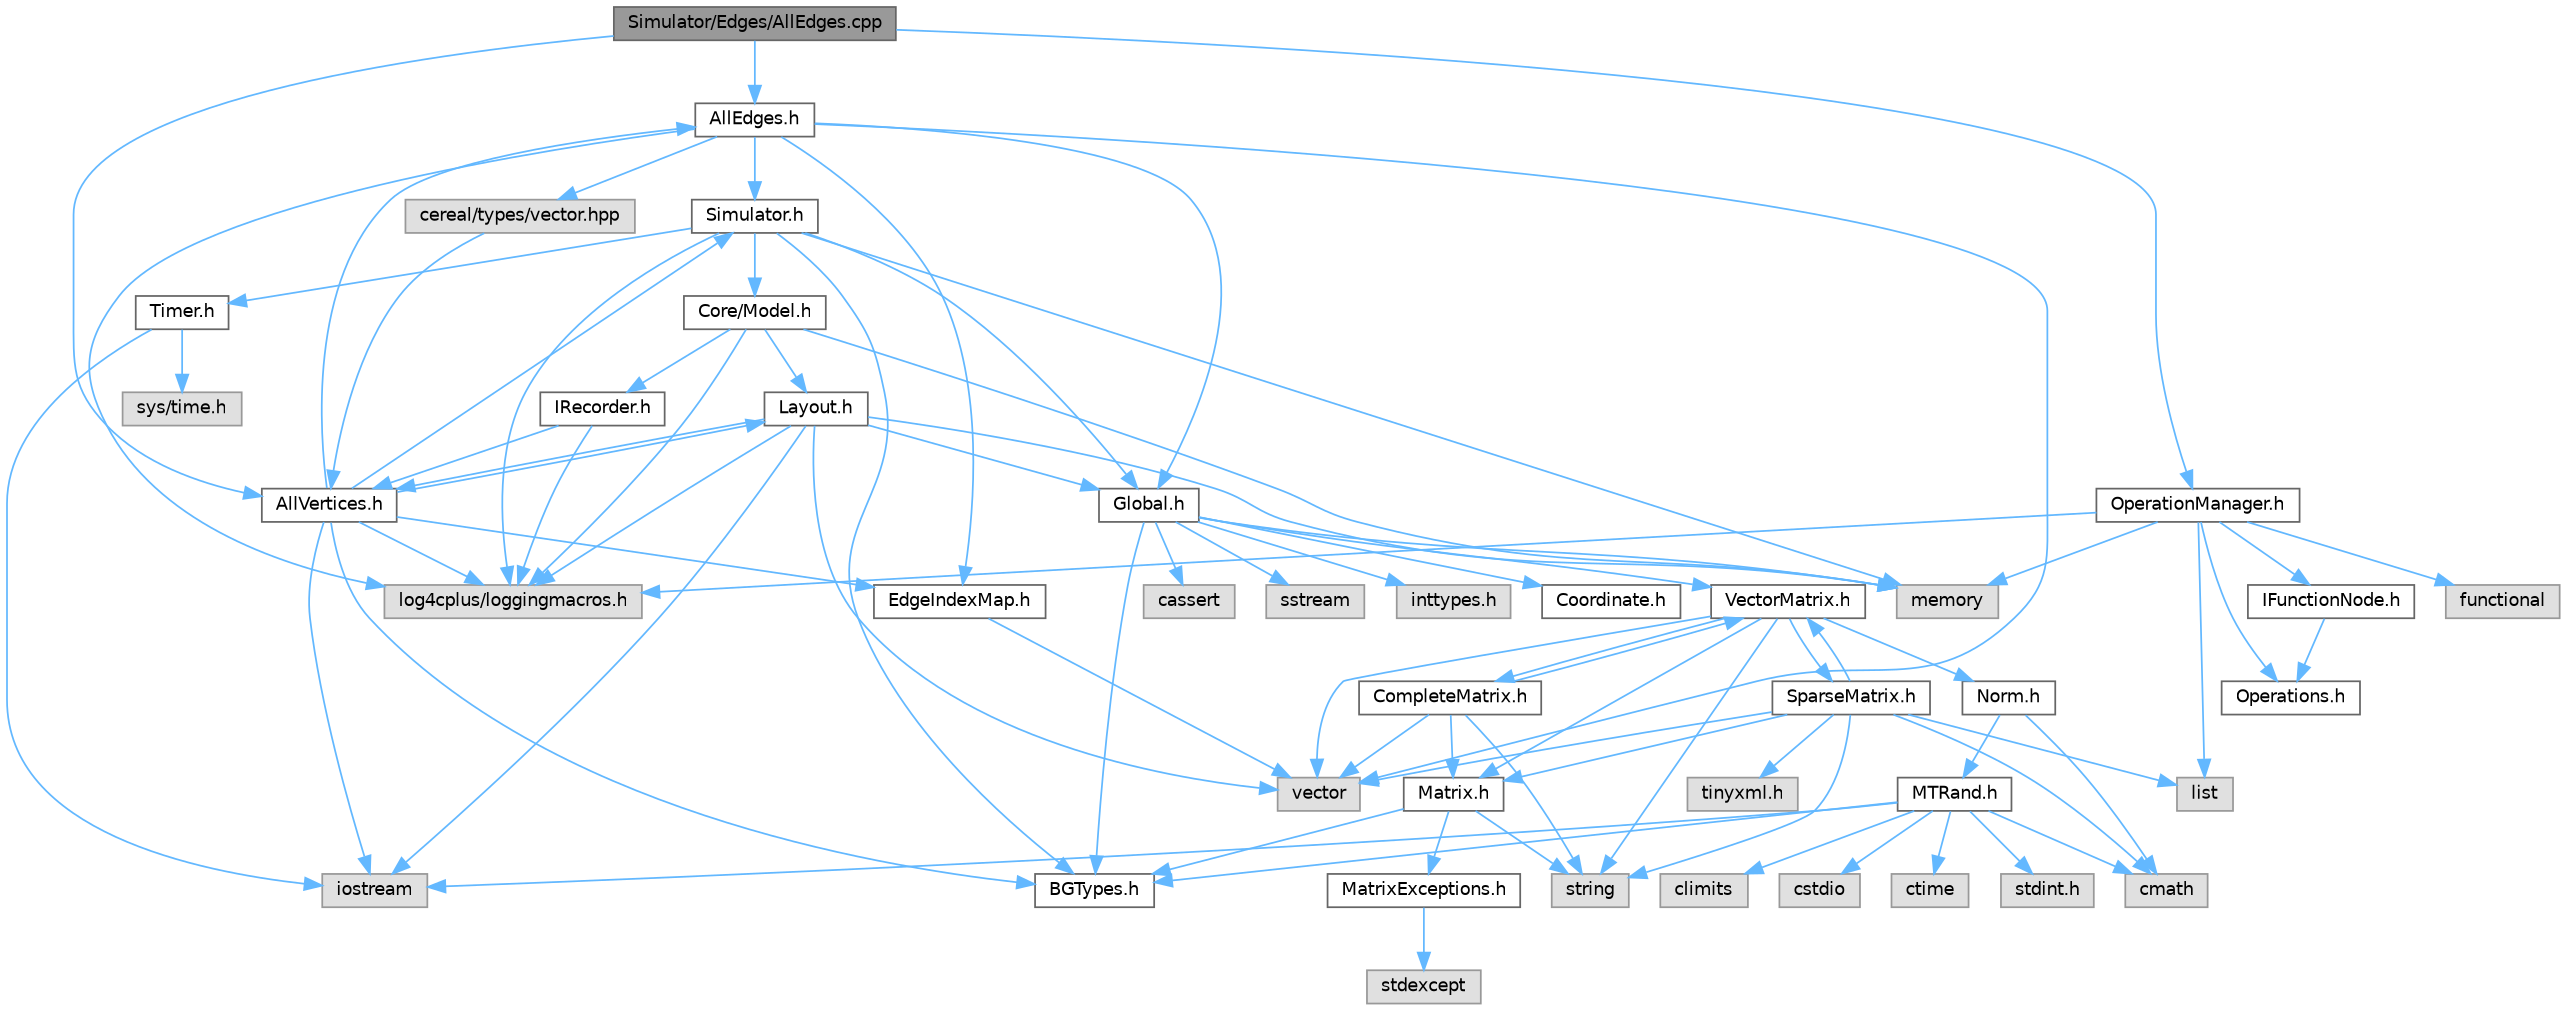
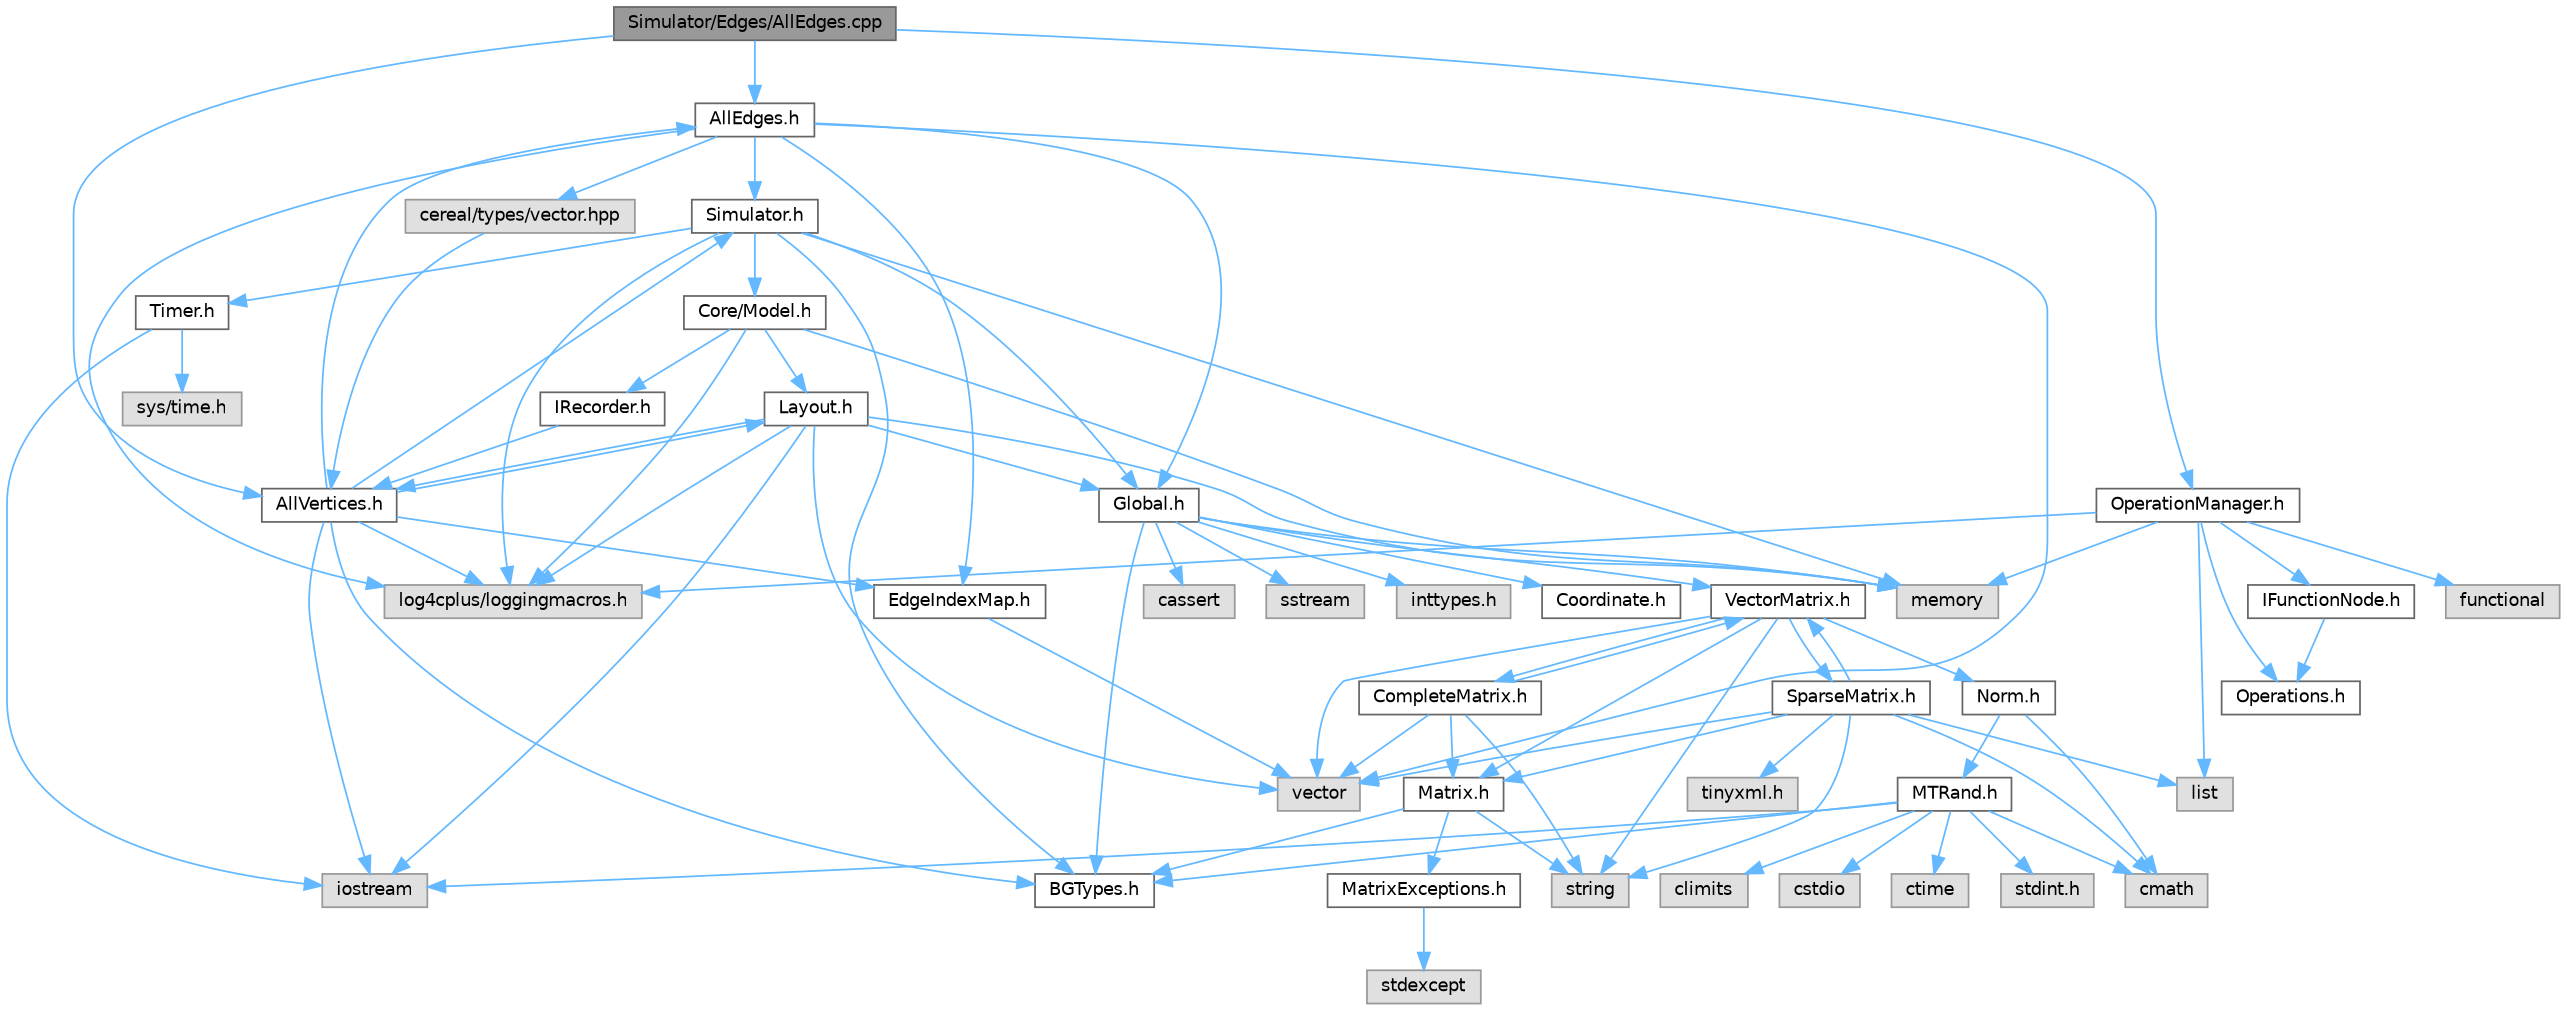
(553, 494) -> none
